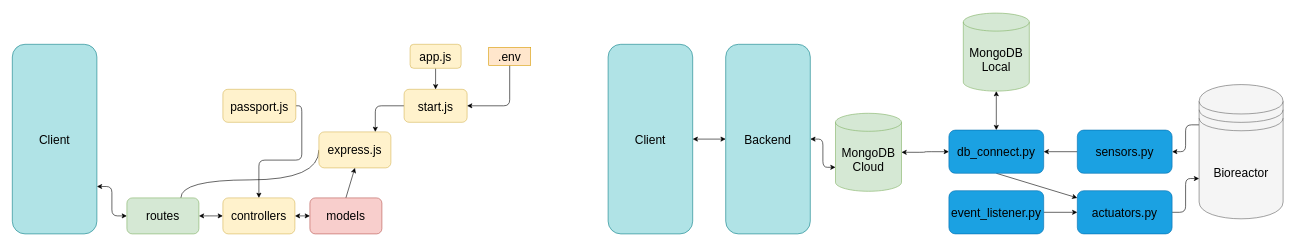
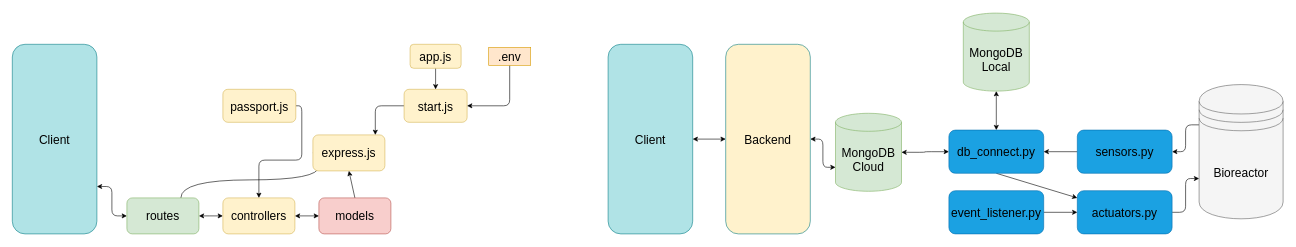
(768, 139) -> (768, 139)
(355, 150) -> (349, 153)
(346, 216) -> (355, 216)
